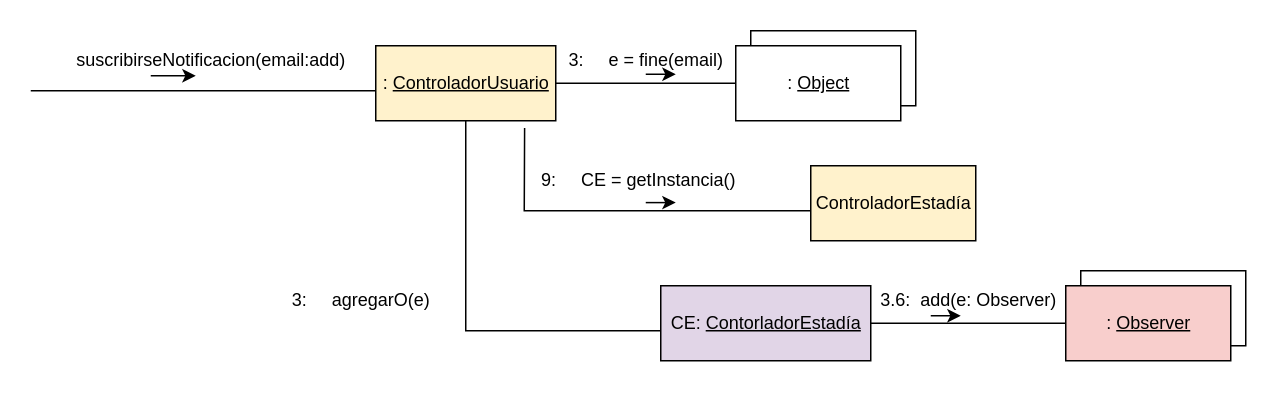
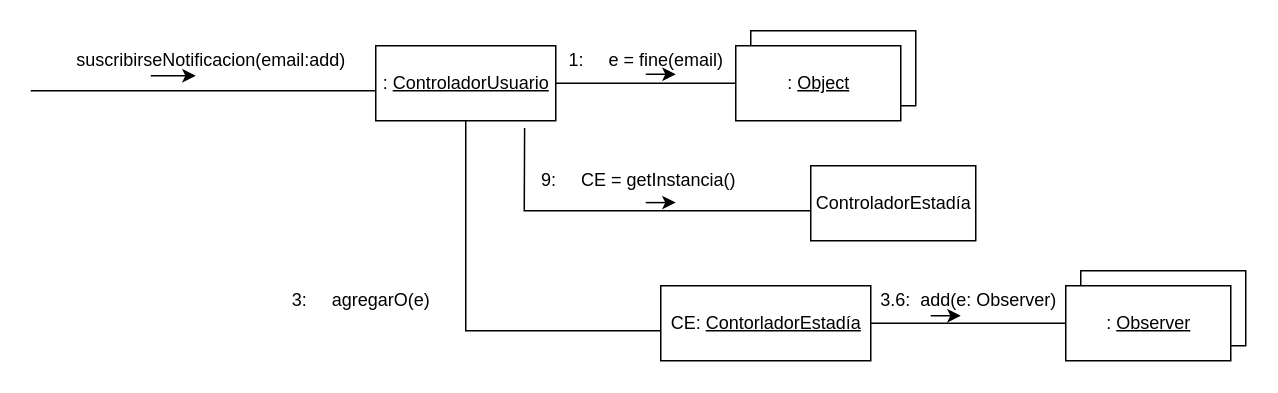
(647, 61) -> (647, 61)
(466, 83) -> (466, 83)
(893, 203) -> (893, 203)
(766, 323) -> (766, 323)
(1148, 323) -> (1148, 323)
